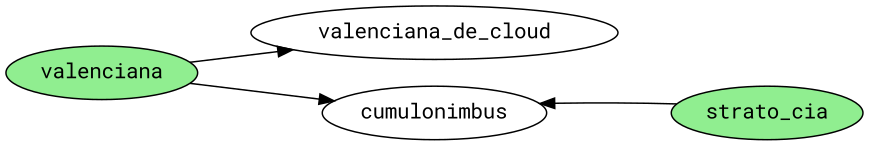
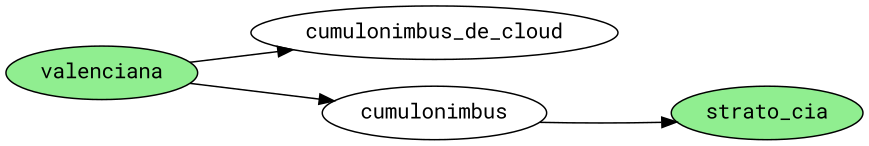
(434, 33) -> (434, 33)
(616, 103) -> (601, 123)
